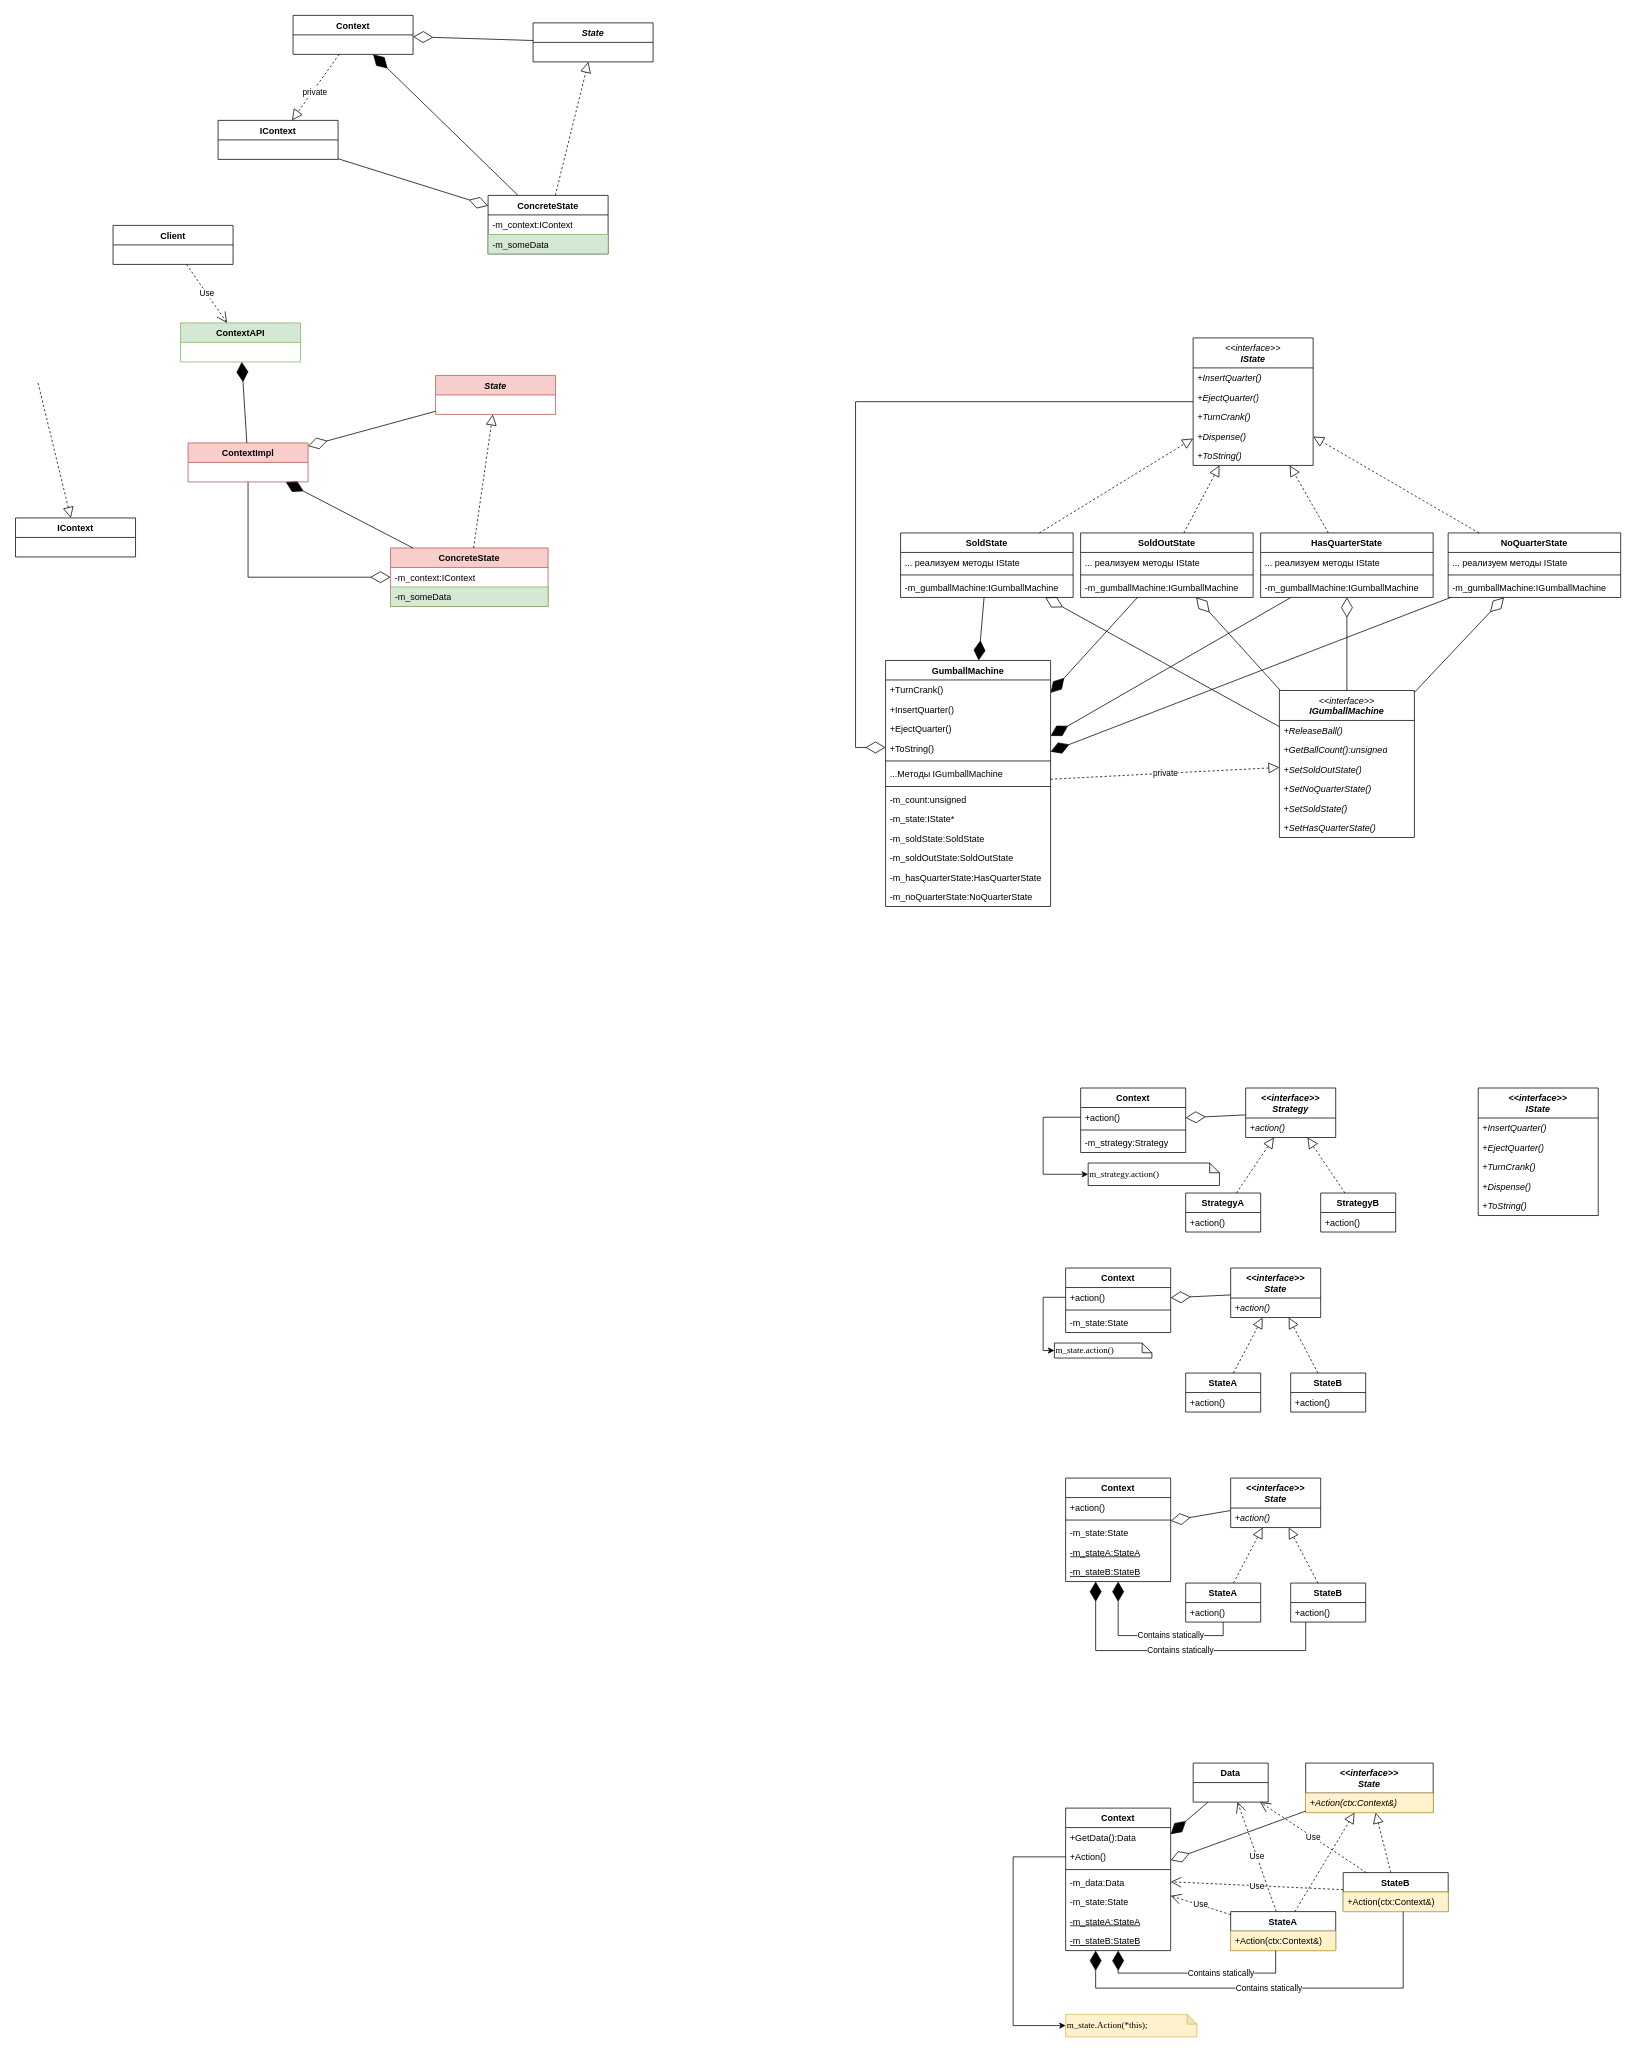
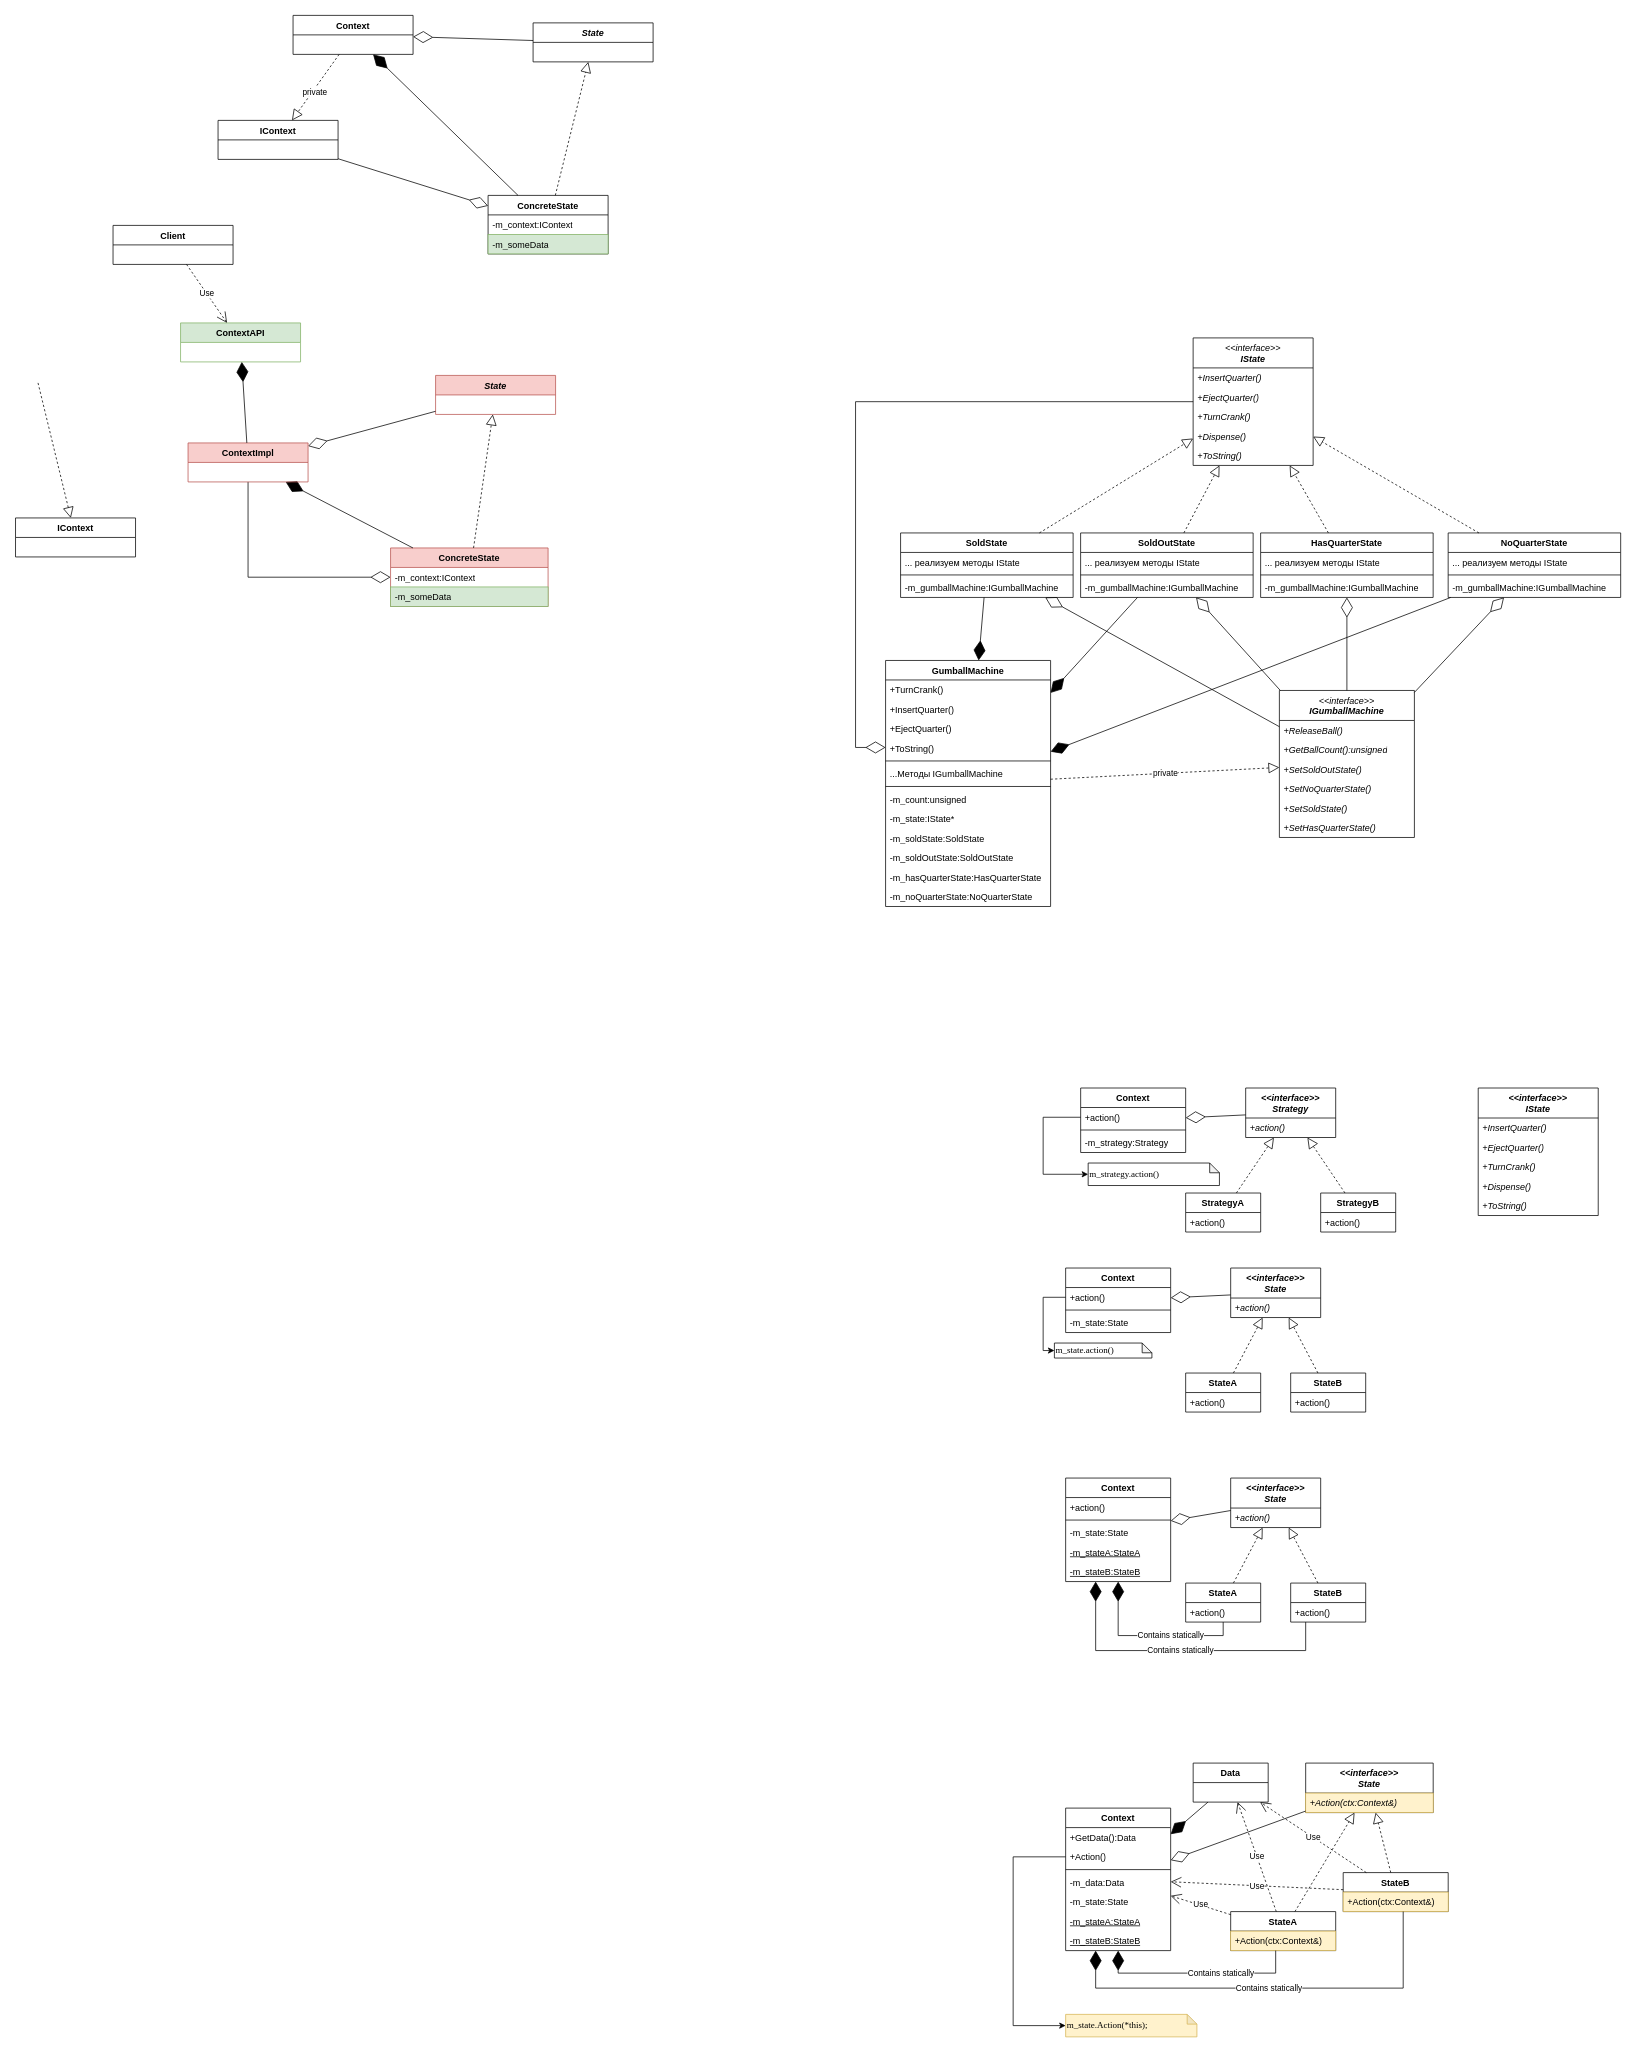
(1178, 662) -> none
